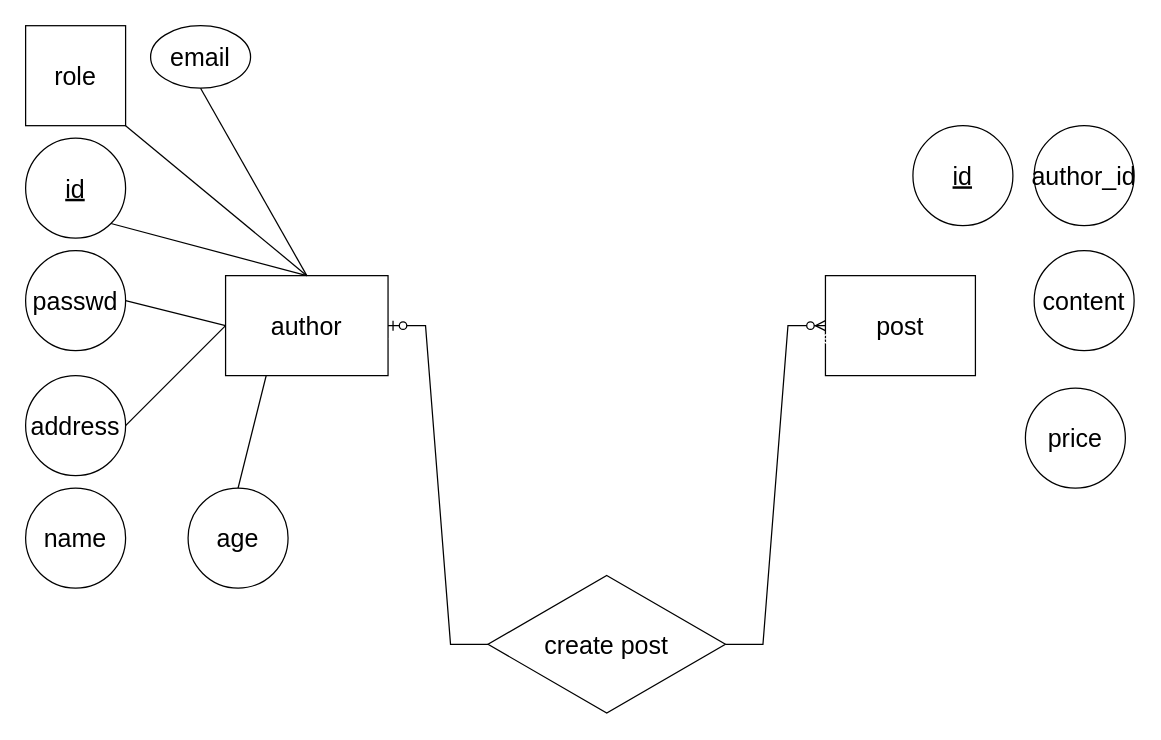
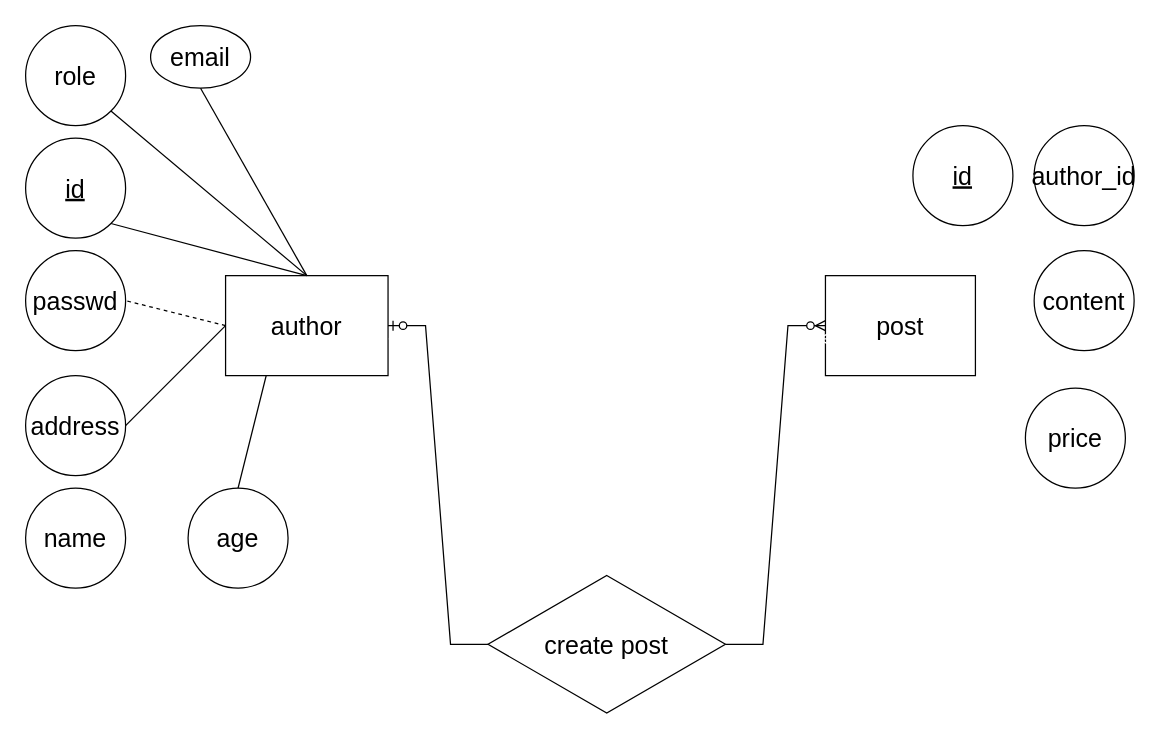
(76, 76) -> (76, 76)
(174, 313) -> (174, 313)
